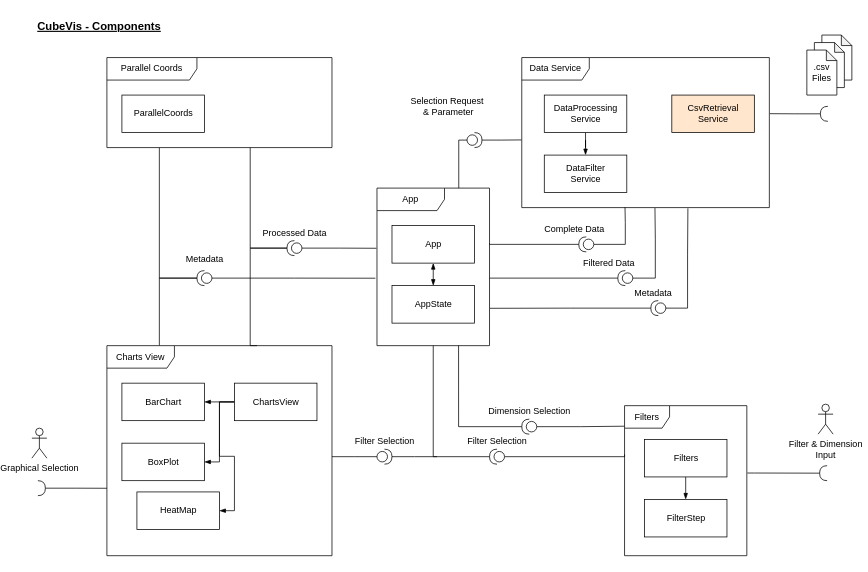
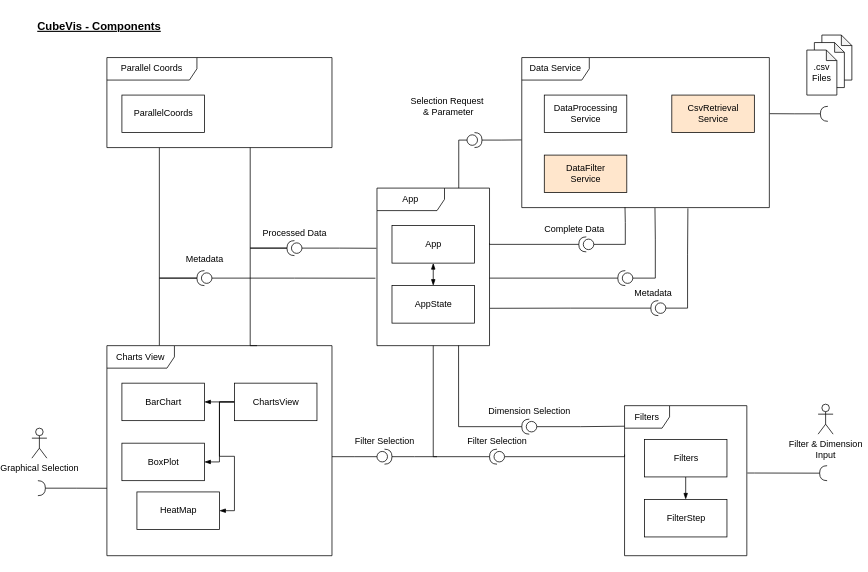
(585, 147) -> none
(585, 174) -> (585, 174)
(609, 263) -> none
